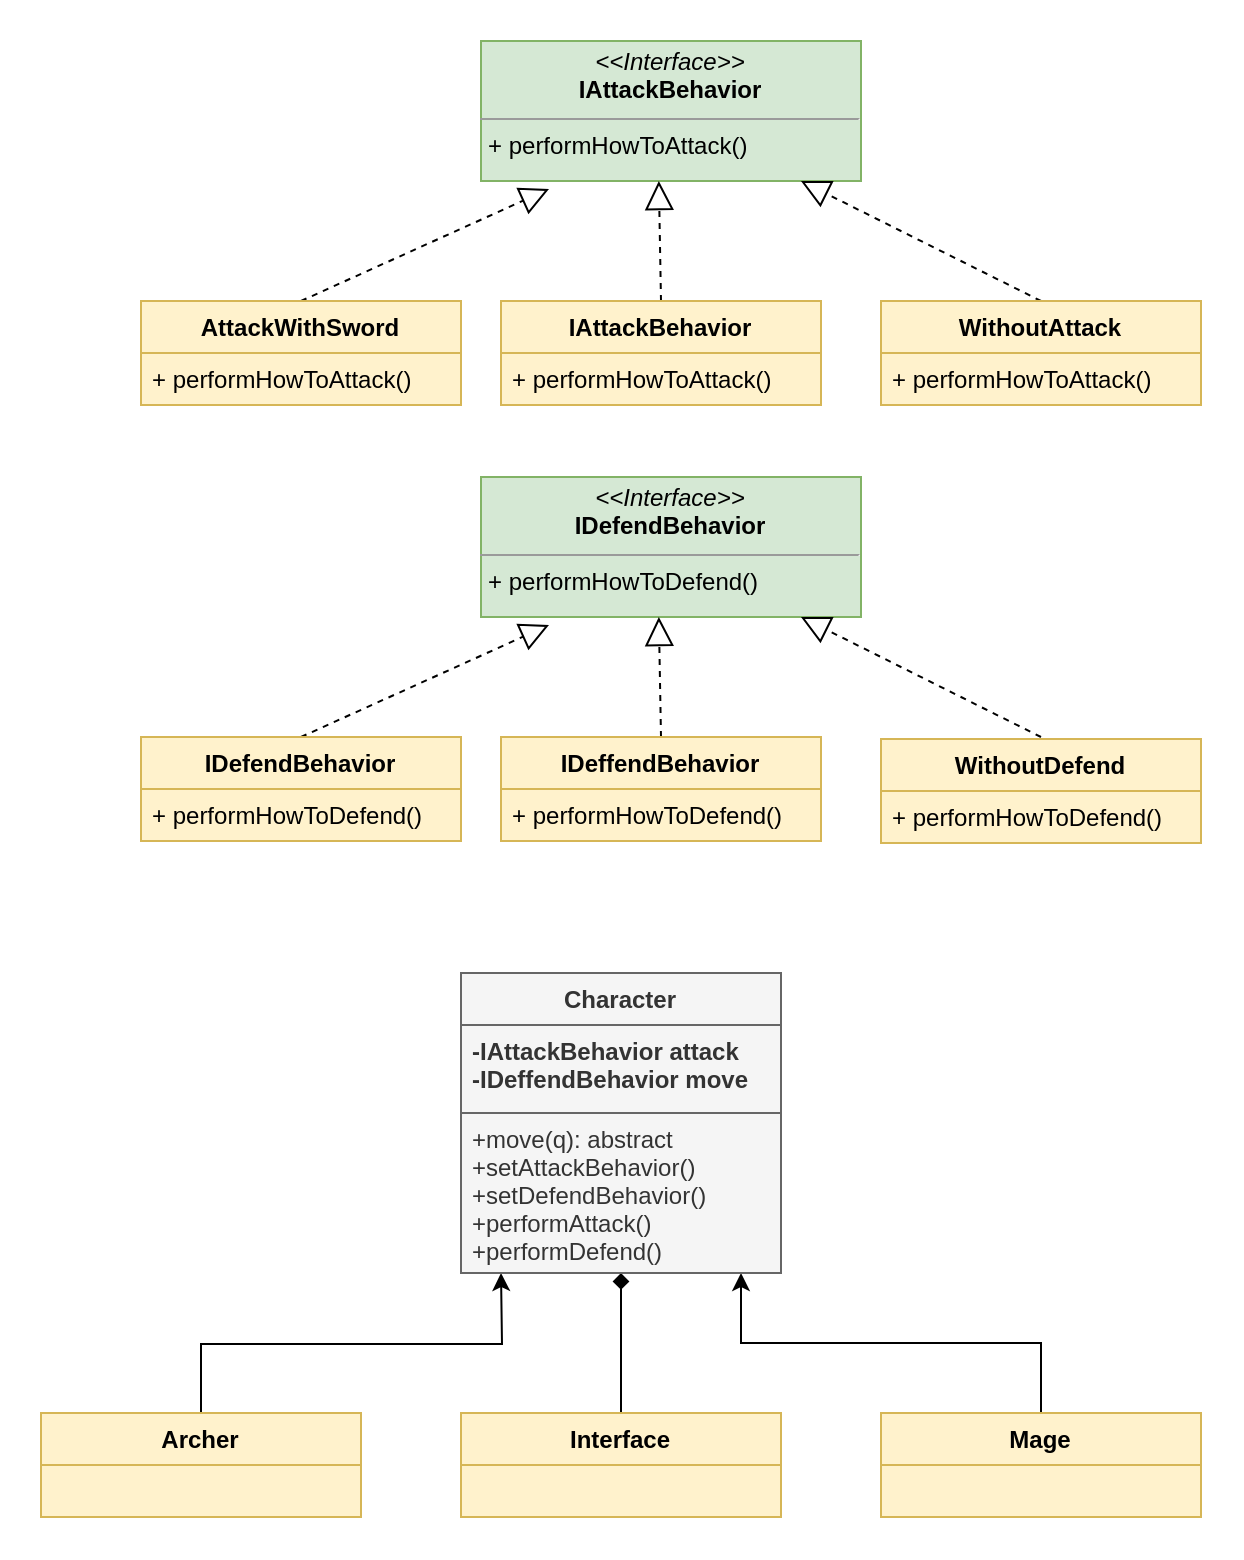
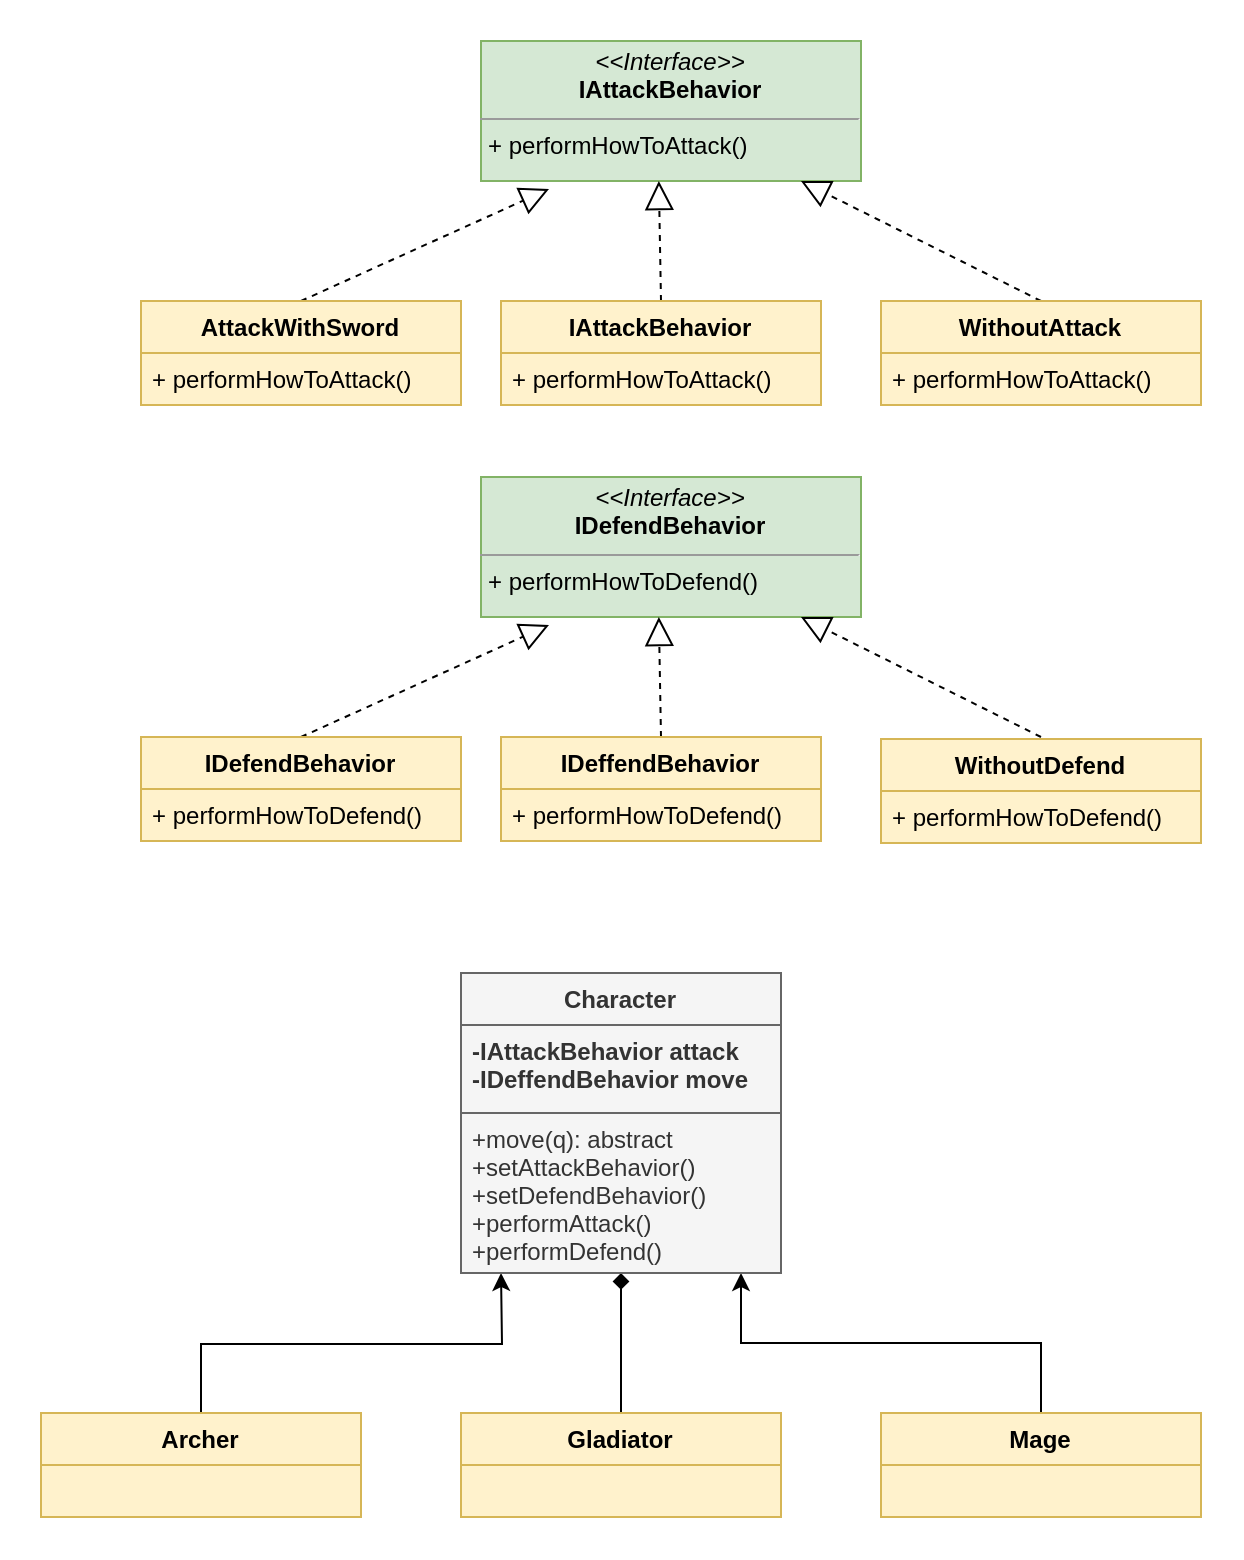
(620, 1440) -> (620, 1440)
